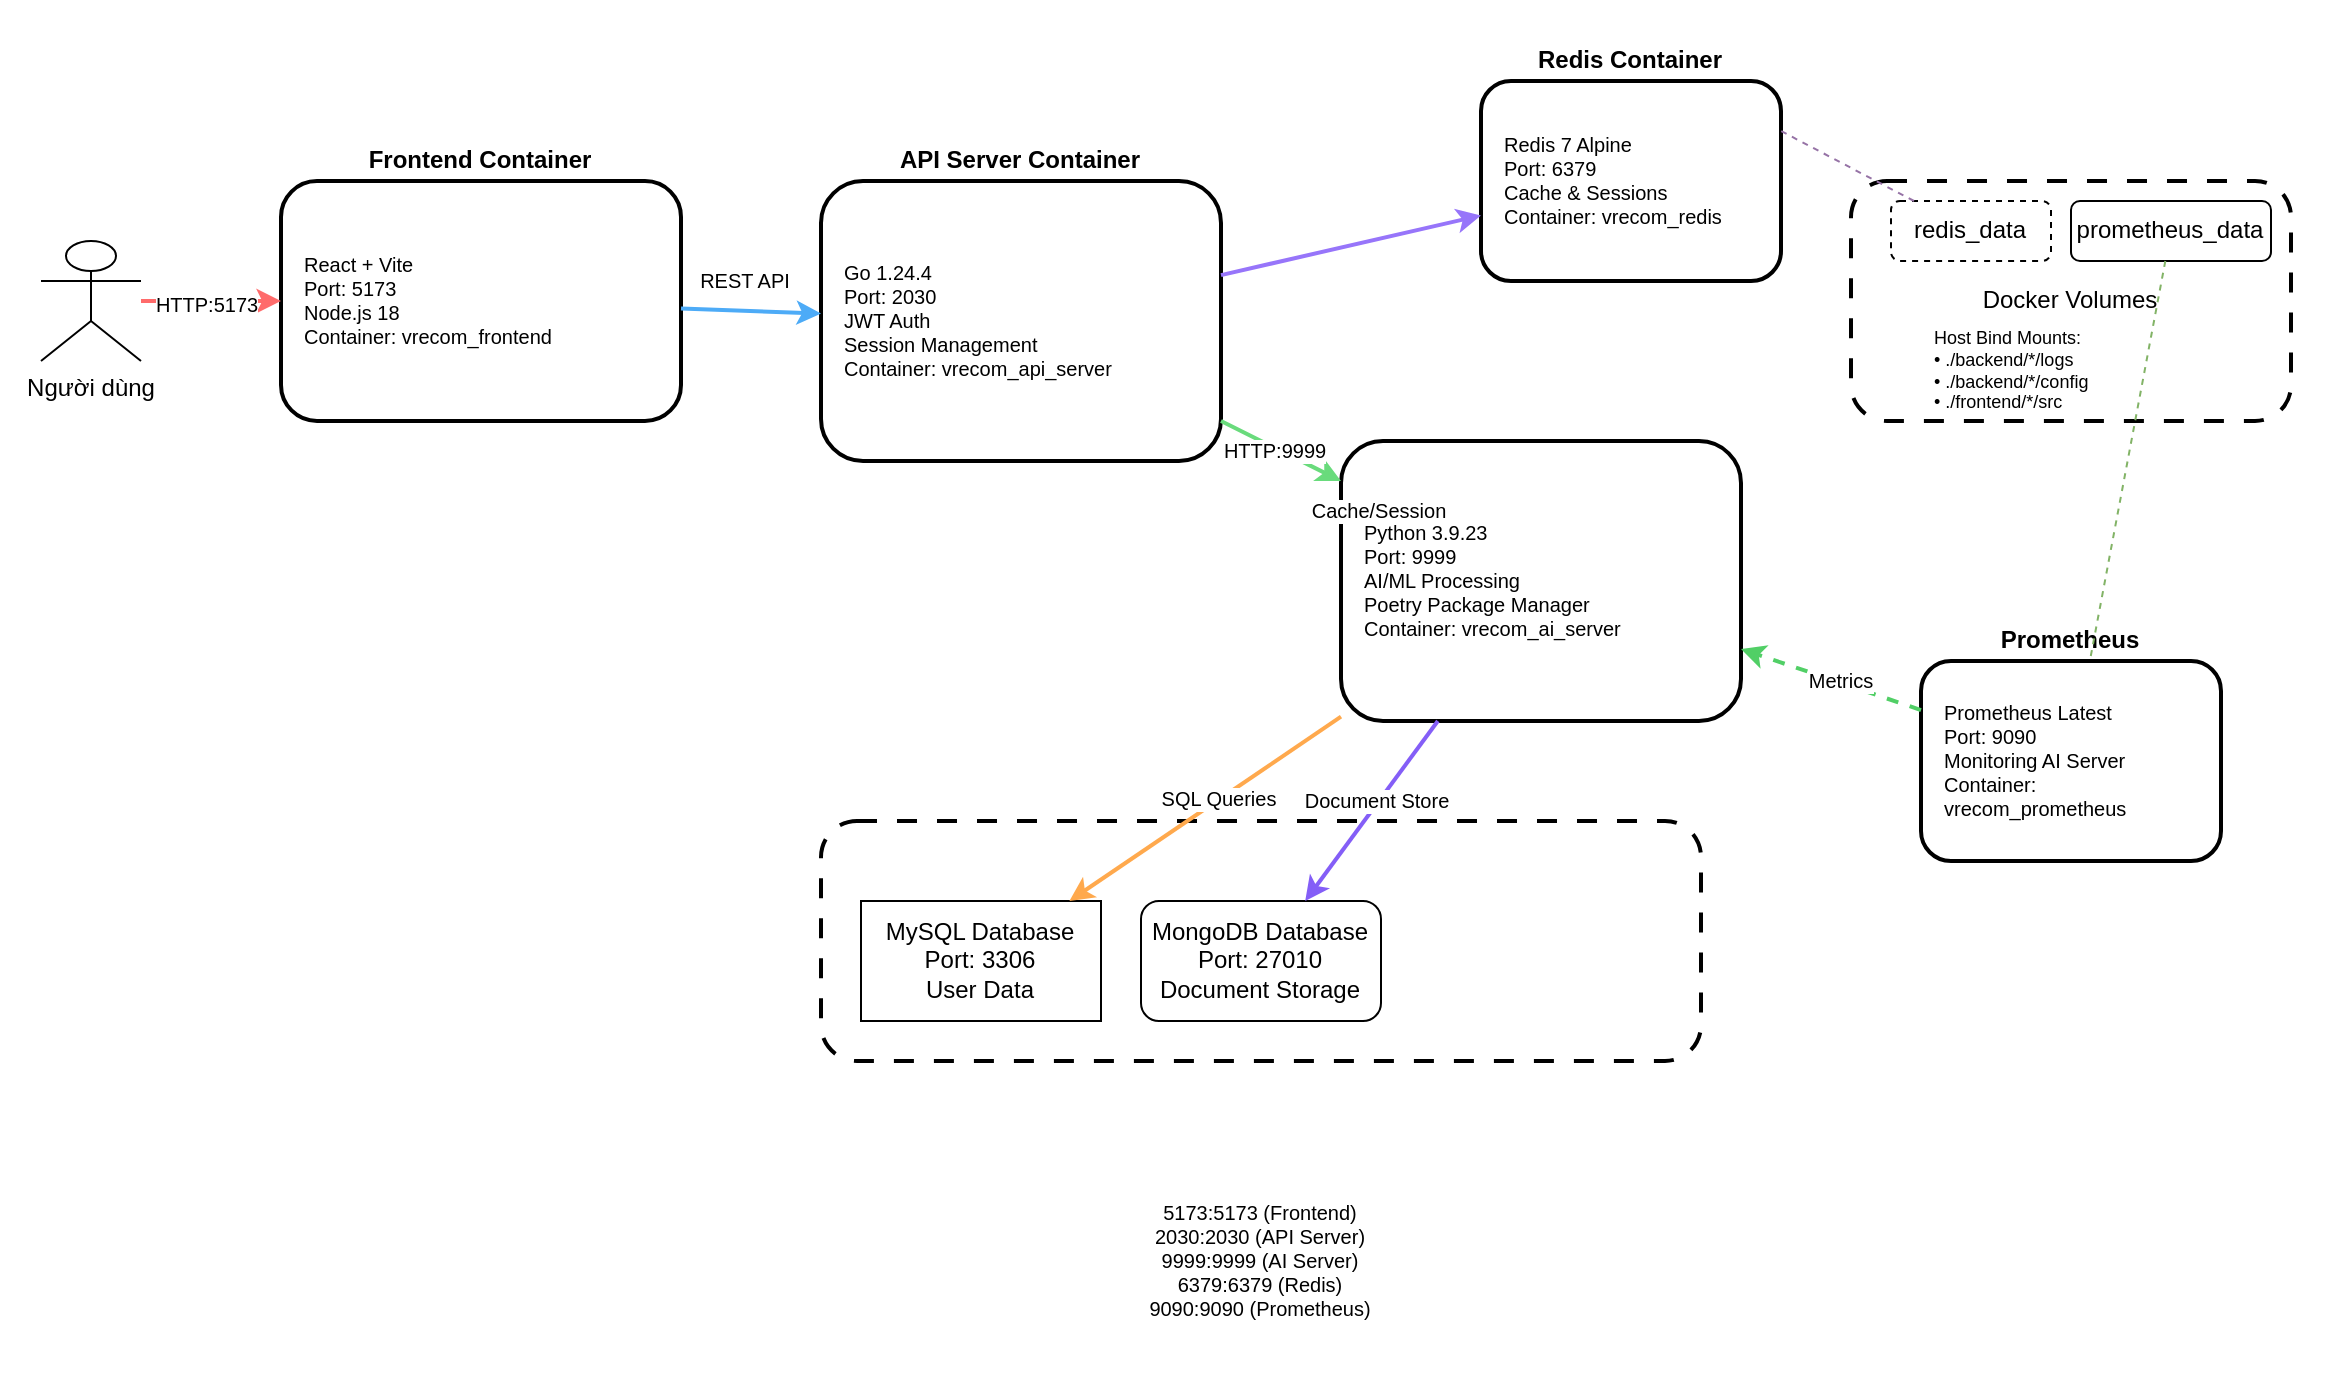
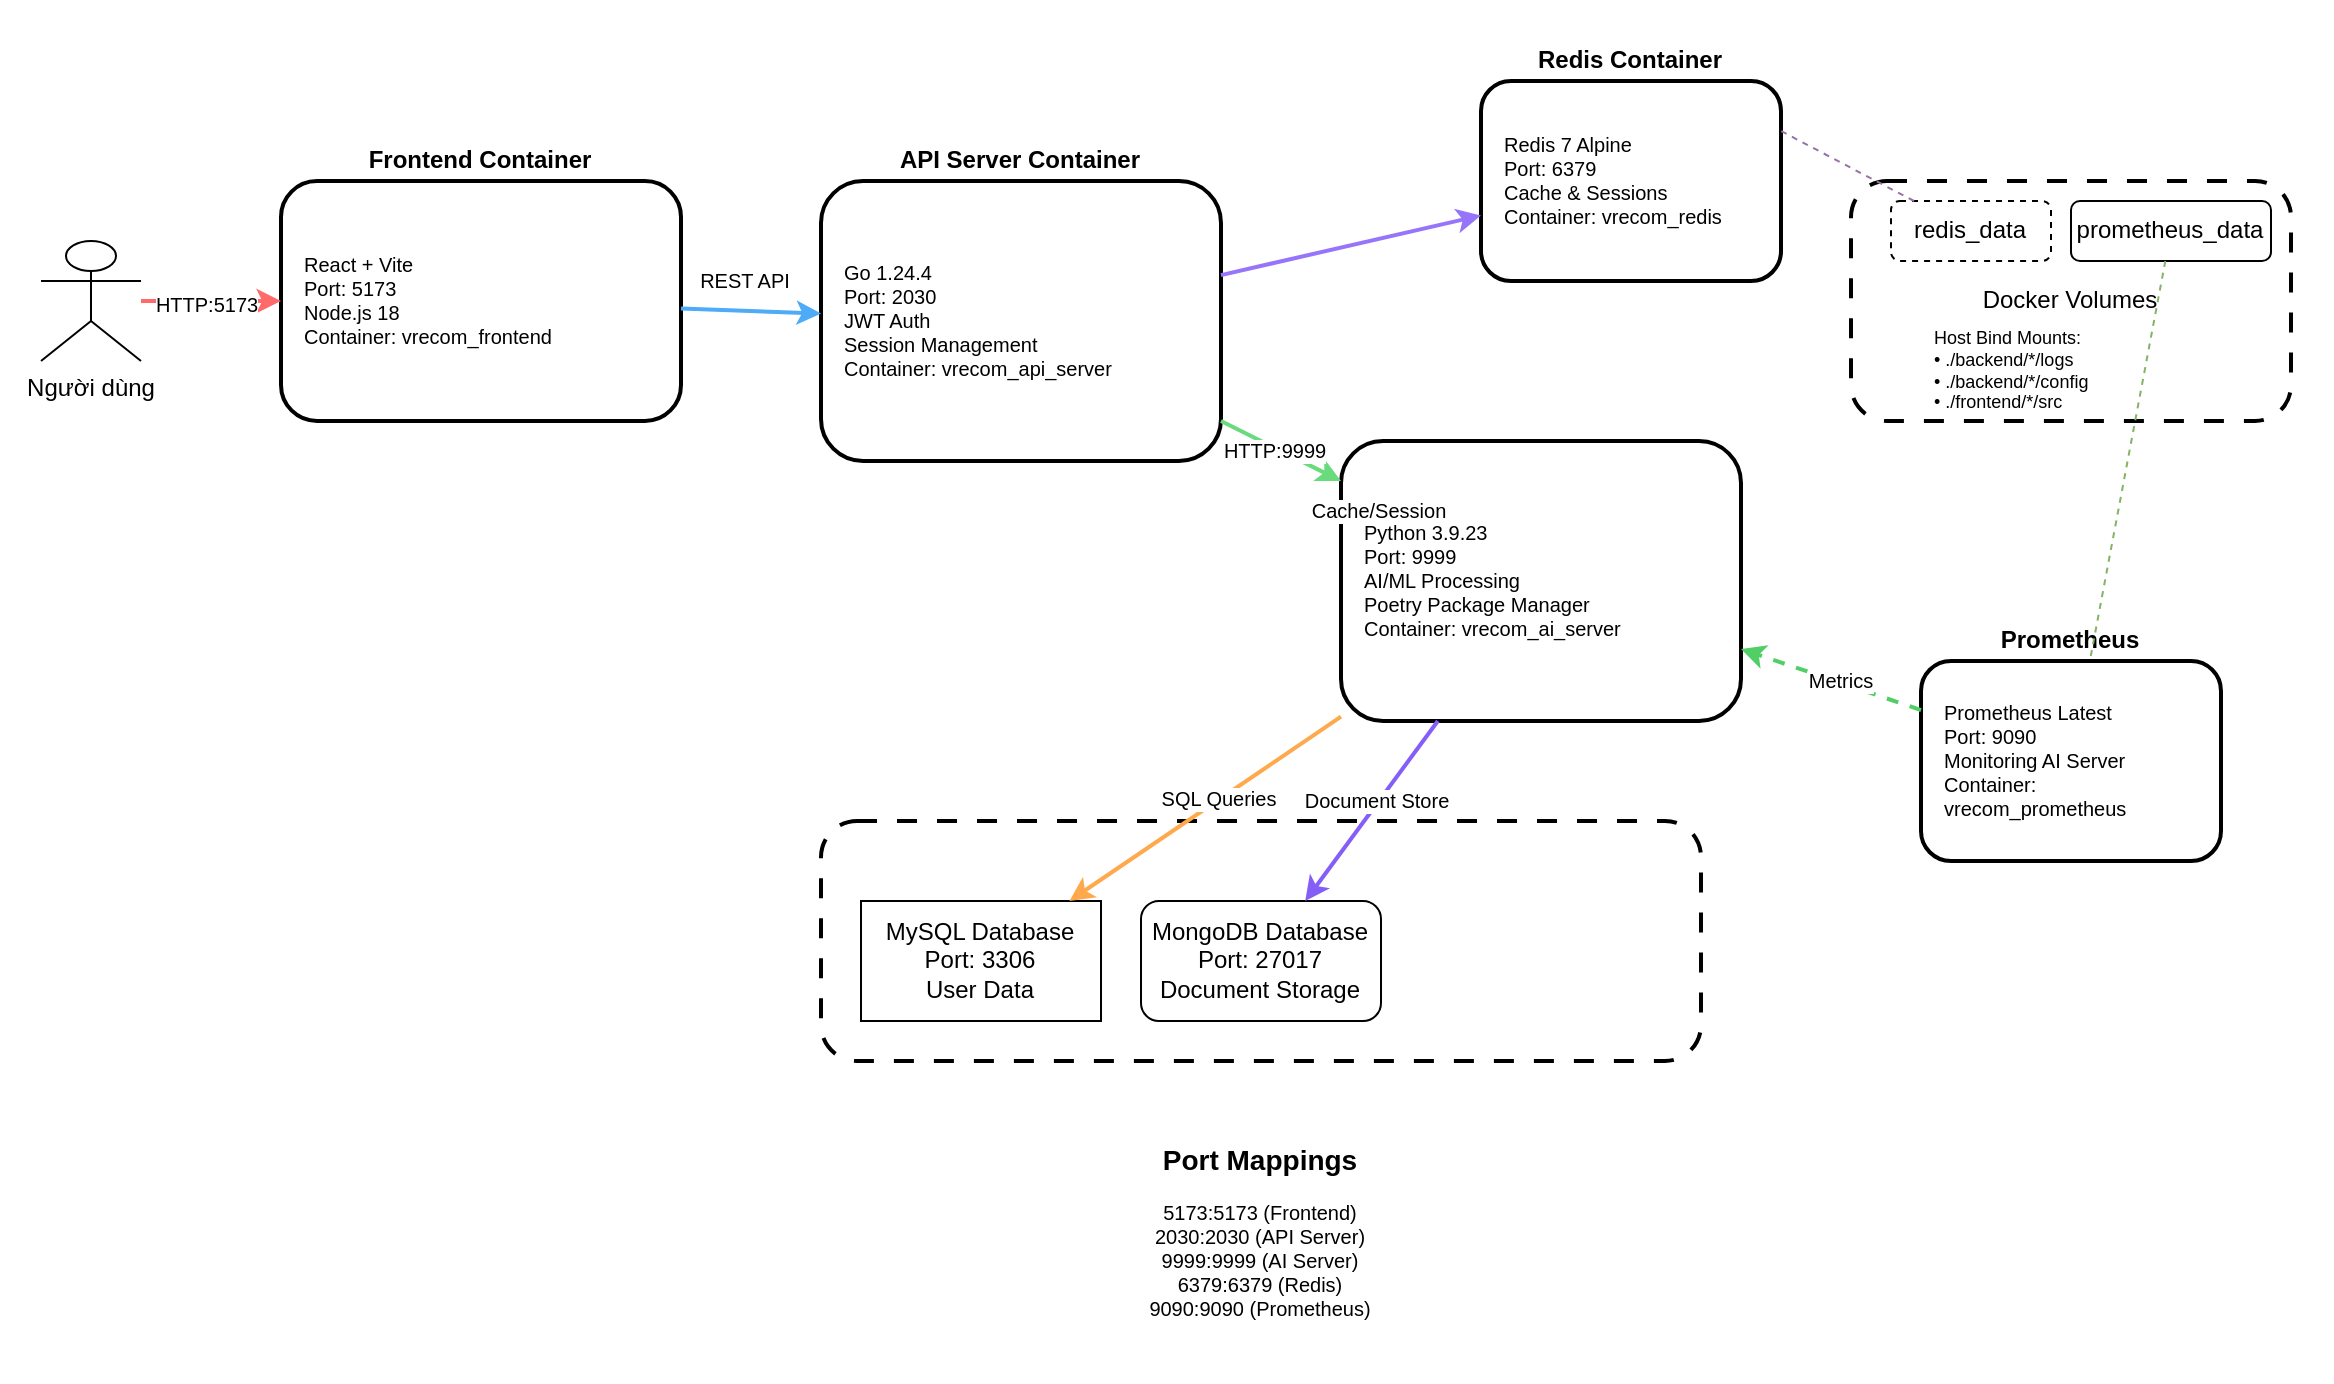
(1261, 961) -> (1261, 961)
none -> (1261, 1161)
